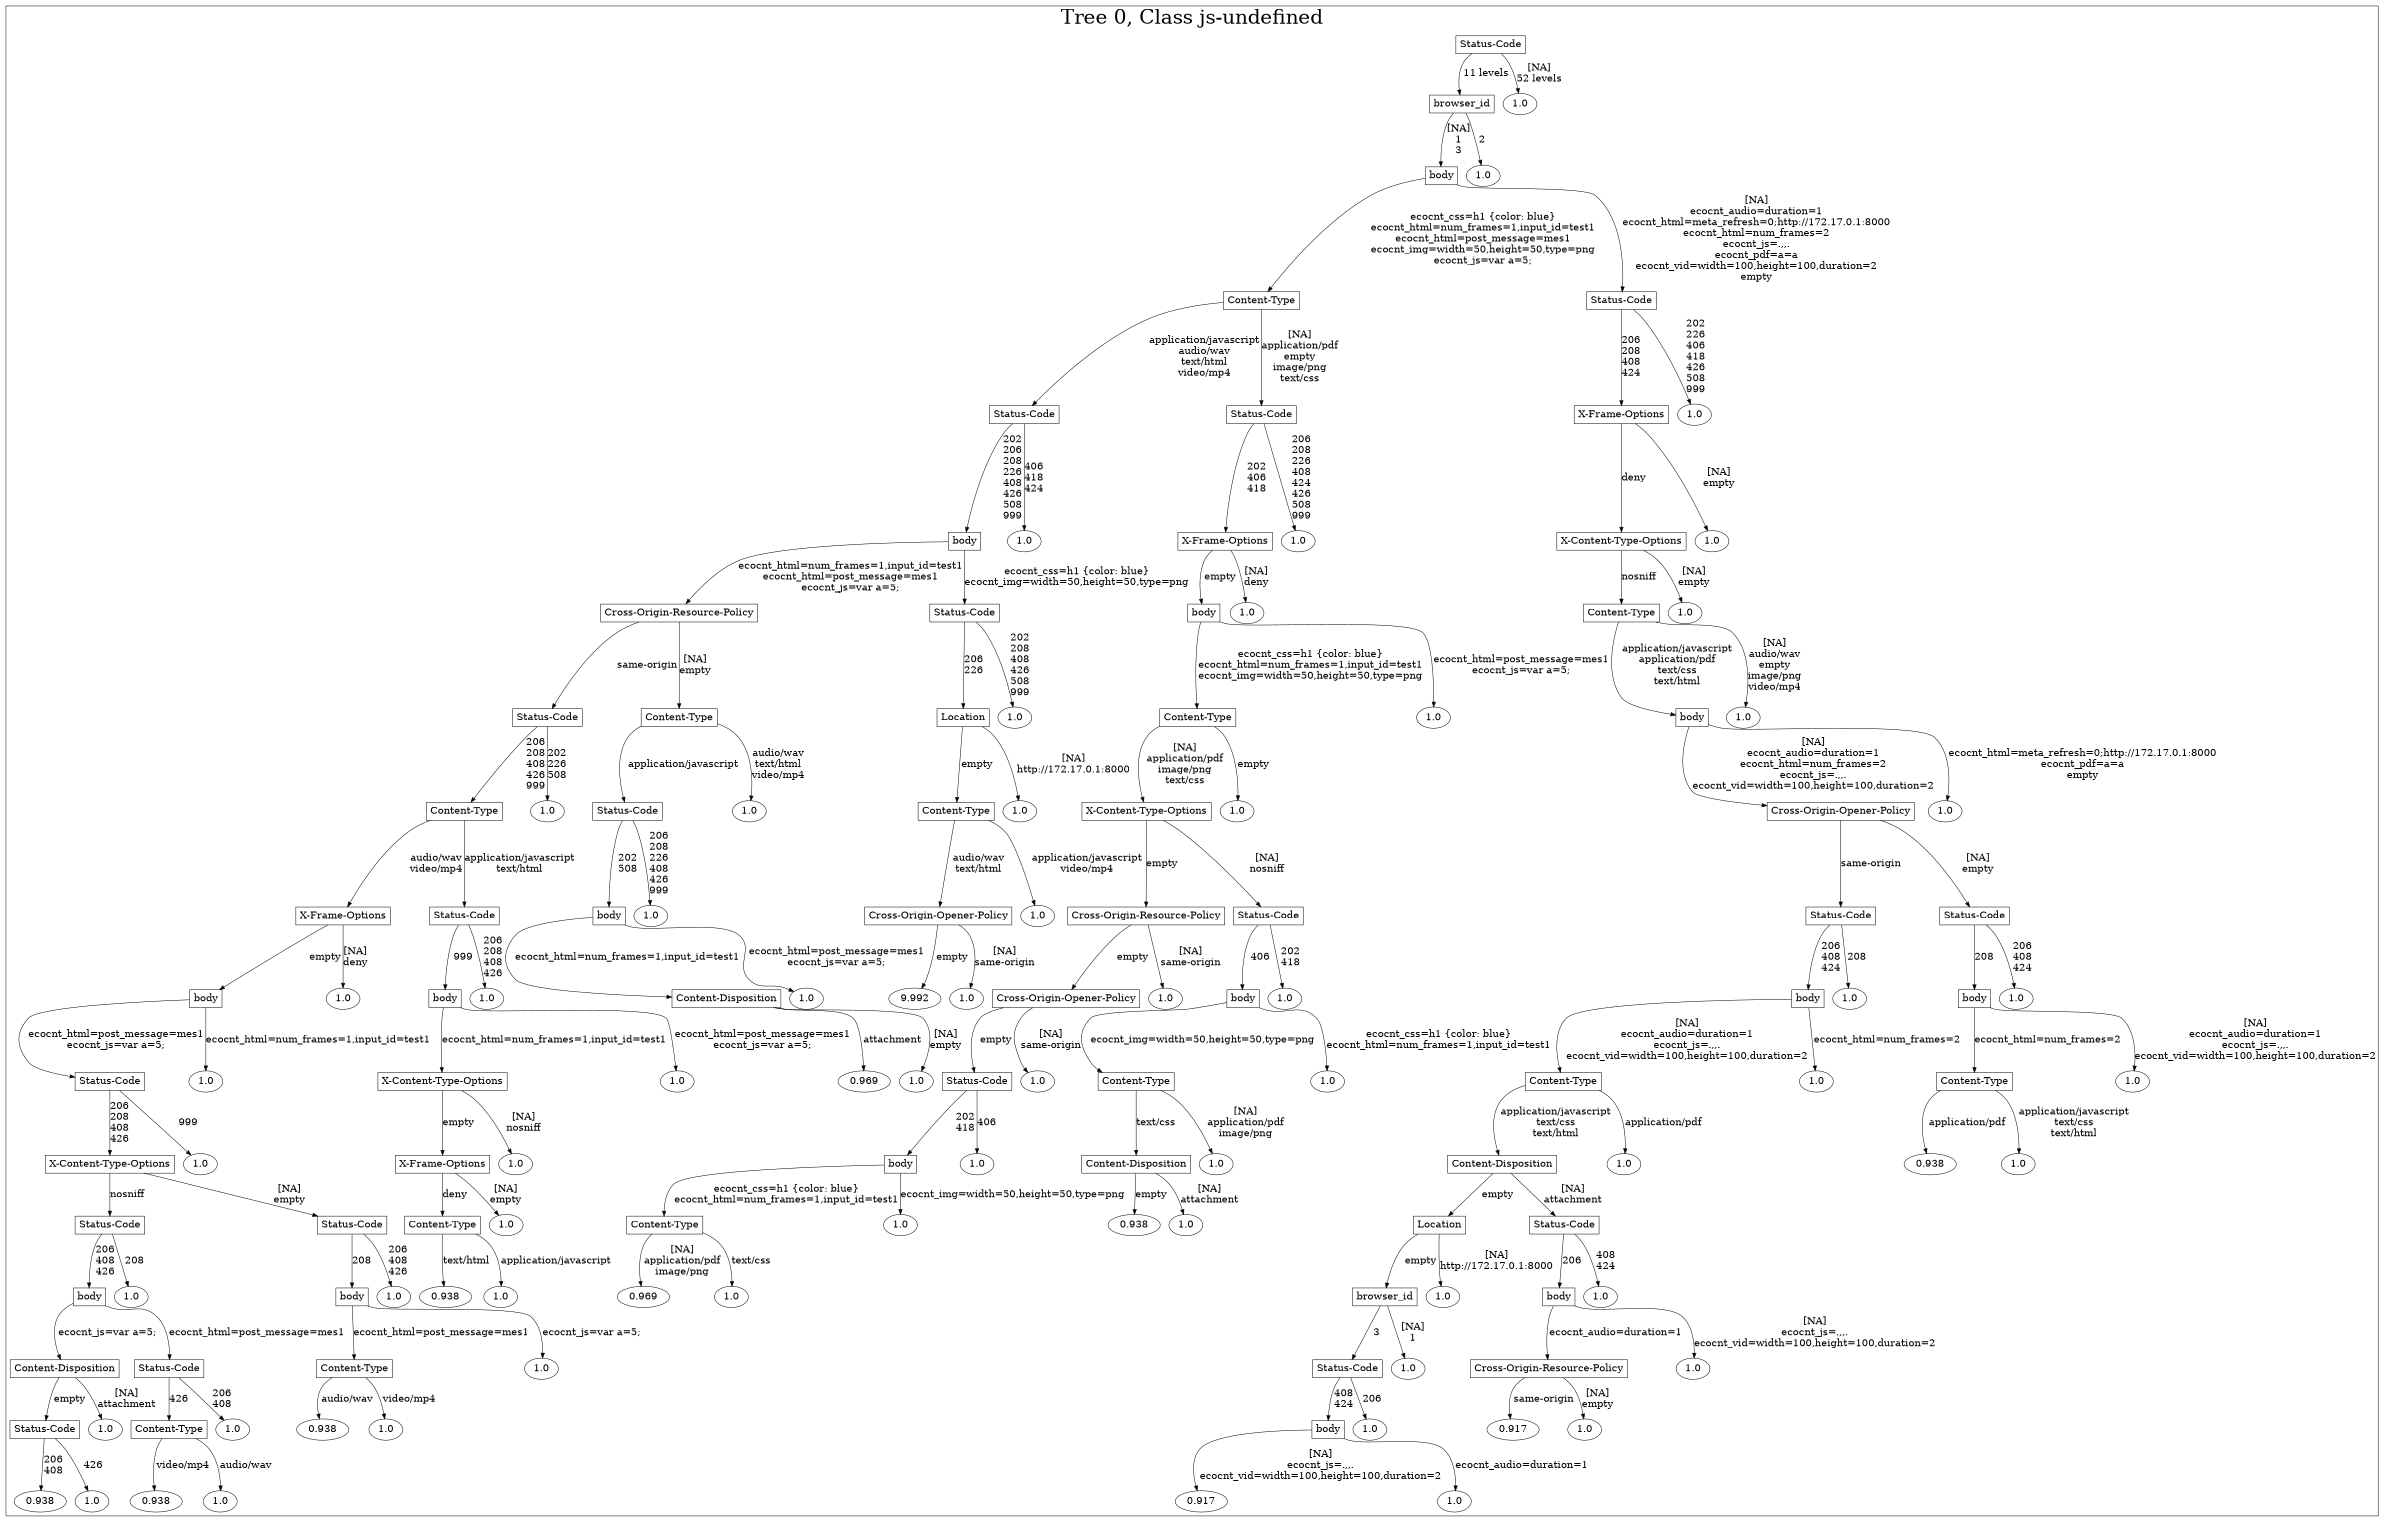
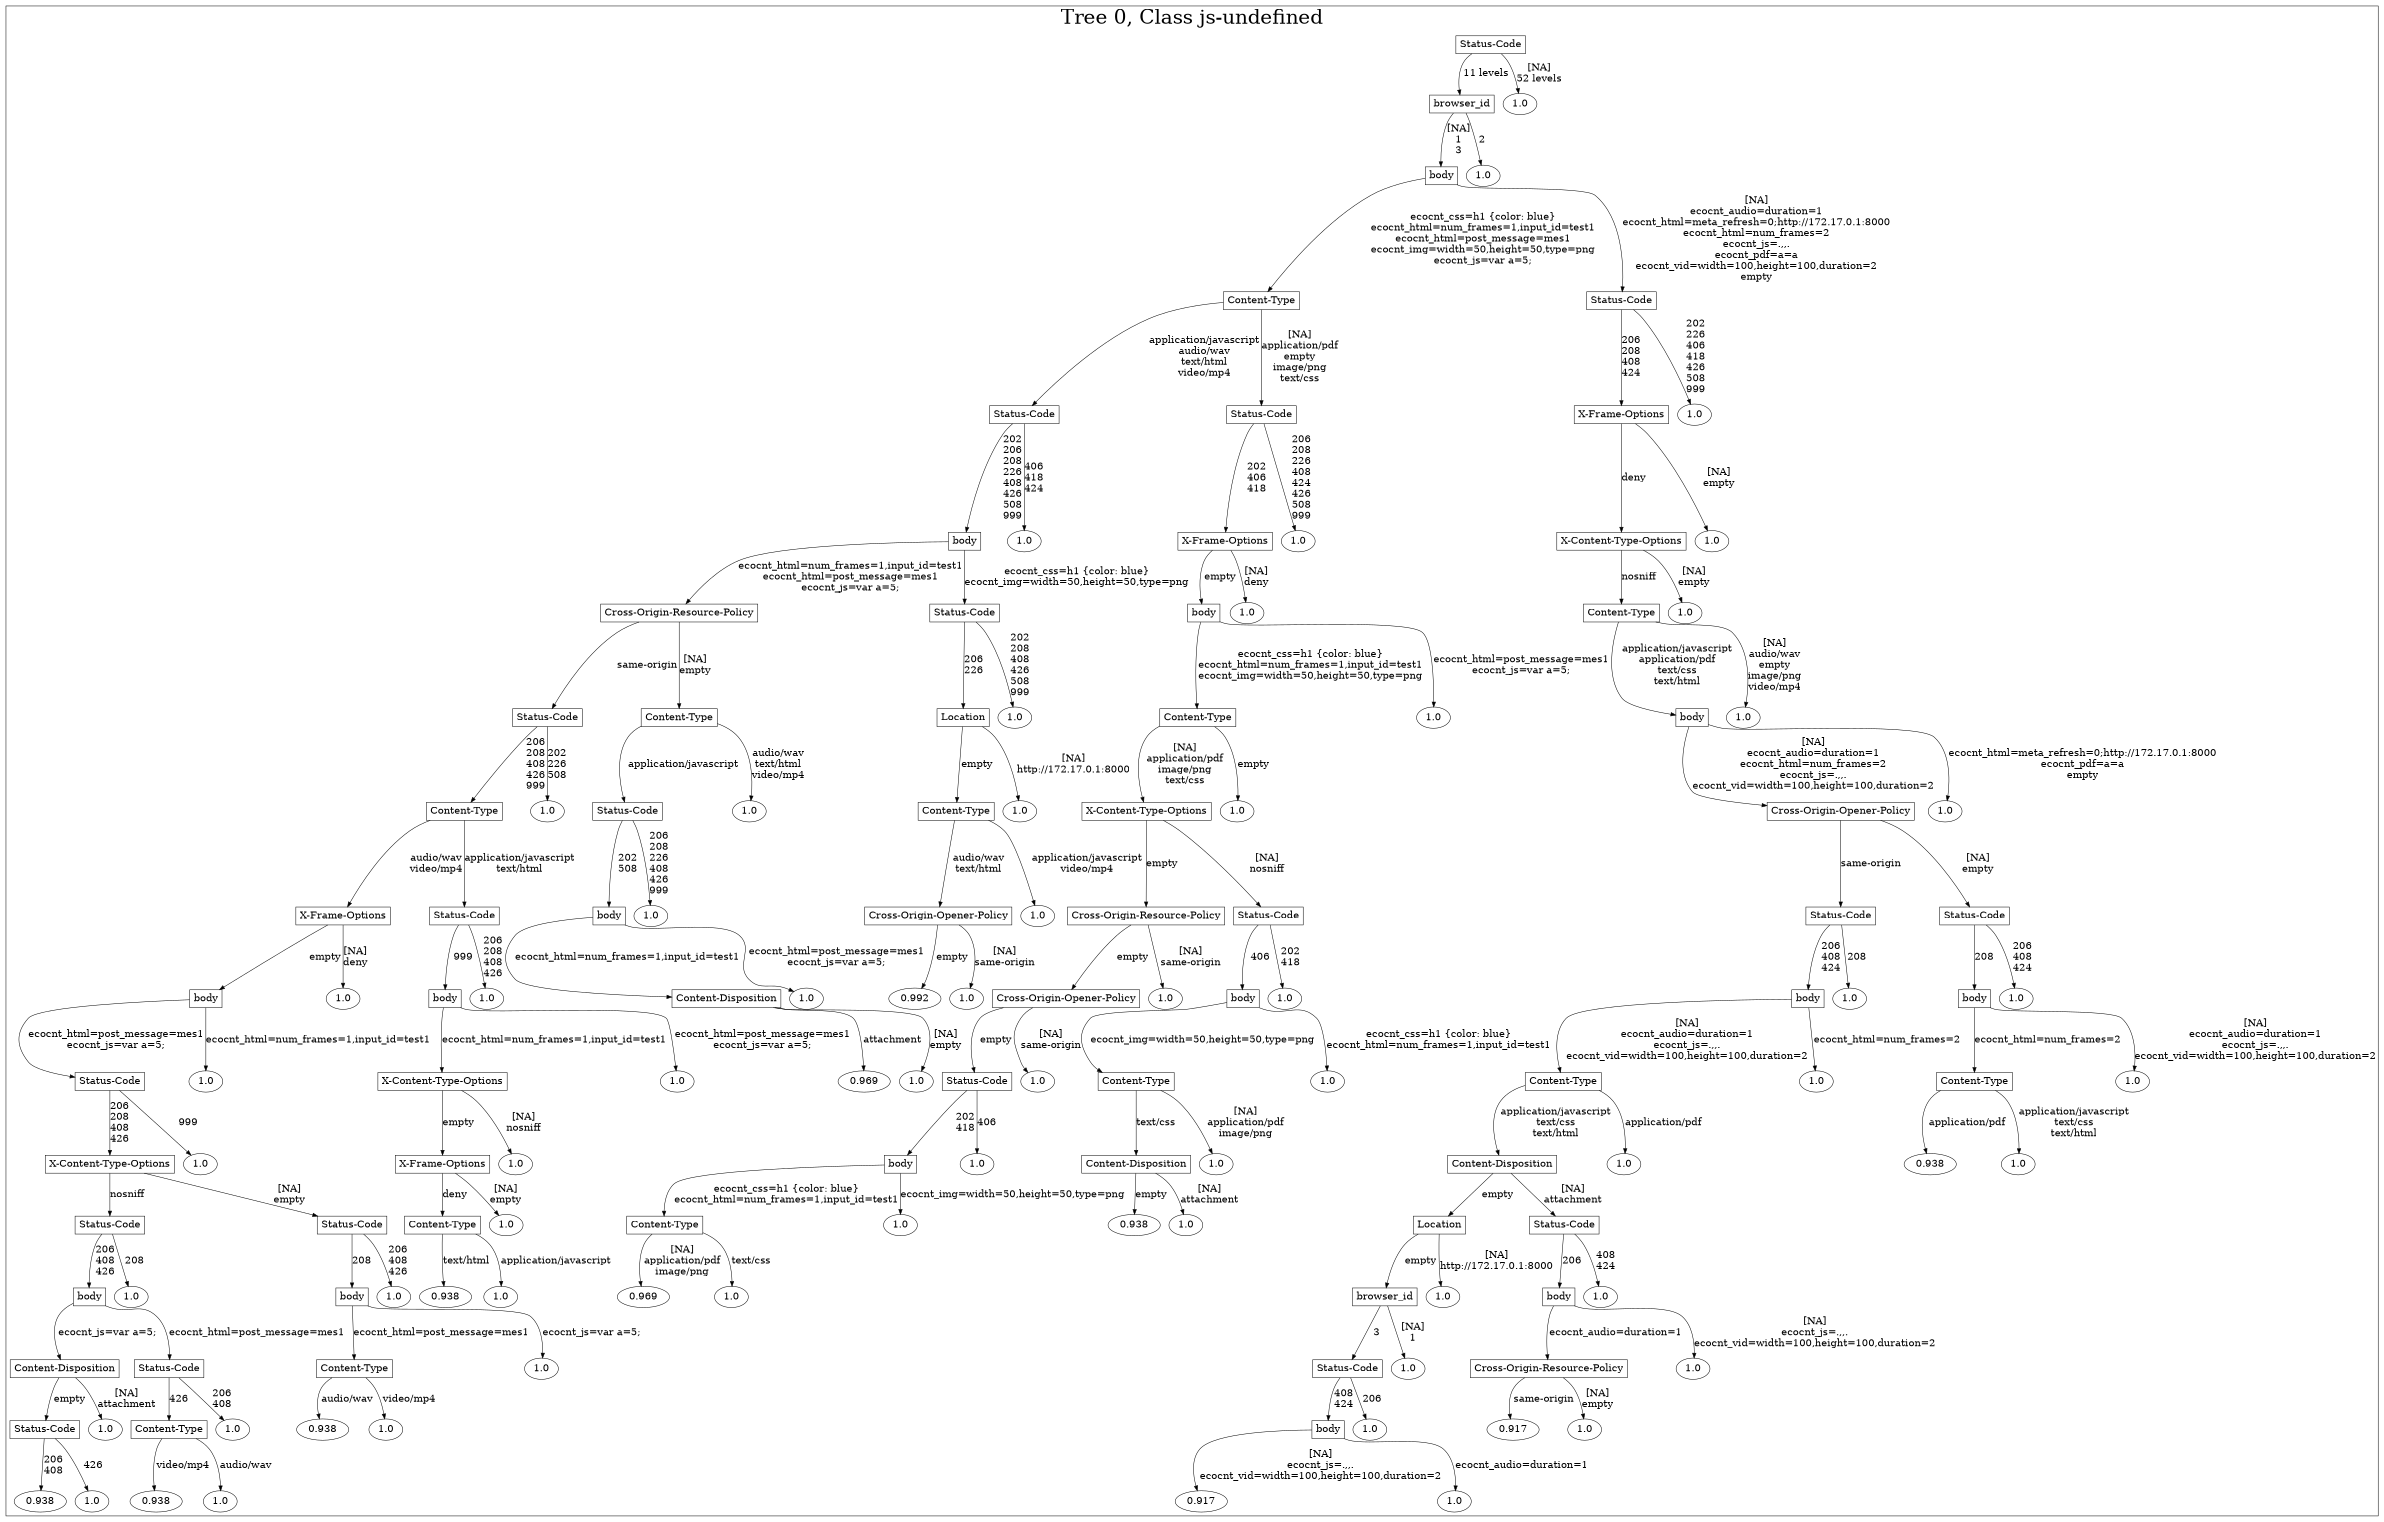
(915, 999) -> (915, 999)
